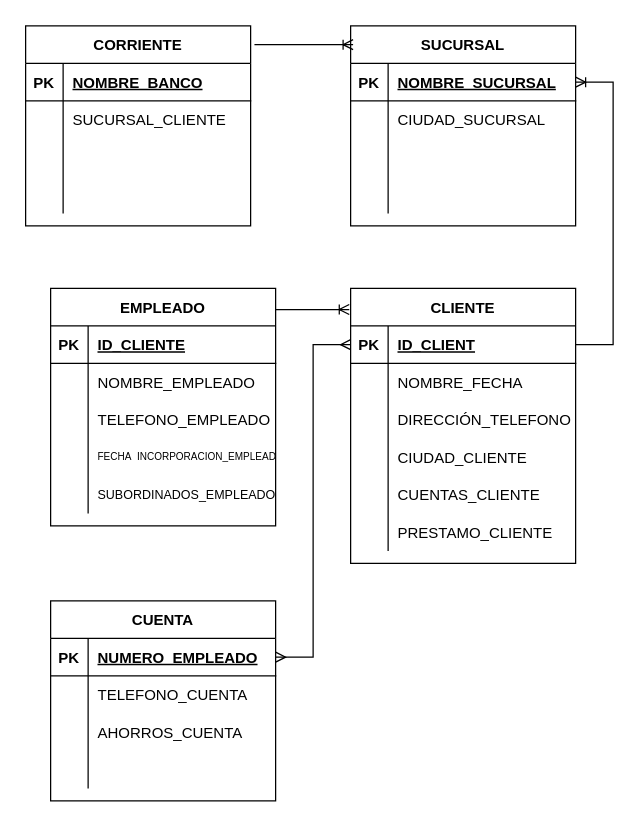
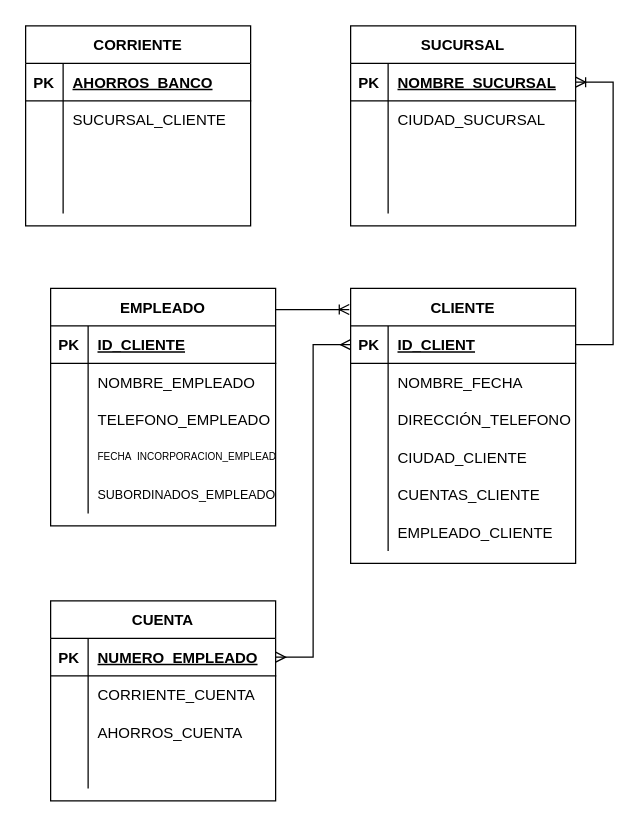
(303, 44) -> none
(123, 83) -> (127, 83)
(465, 533) -> (465, 533)
(161, 695) -> (165, 695)
